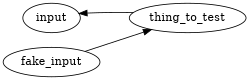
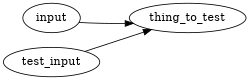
(110, 13) -> (102, 23)
(52, 62) -> (52, 62)
